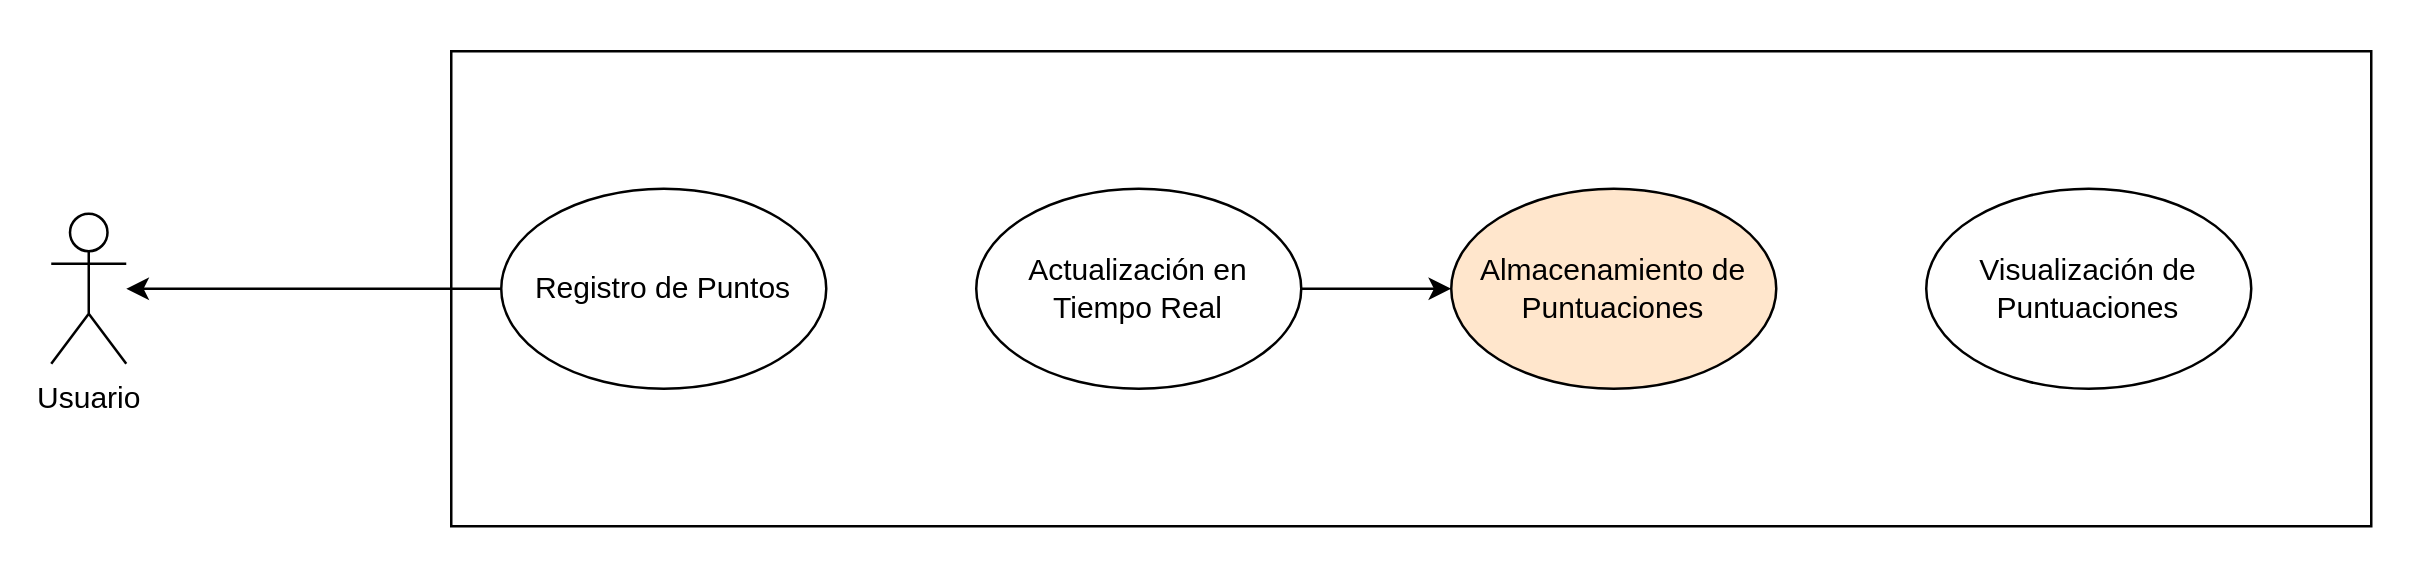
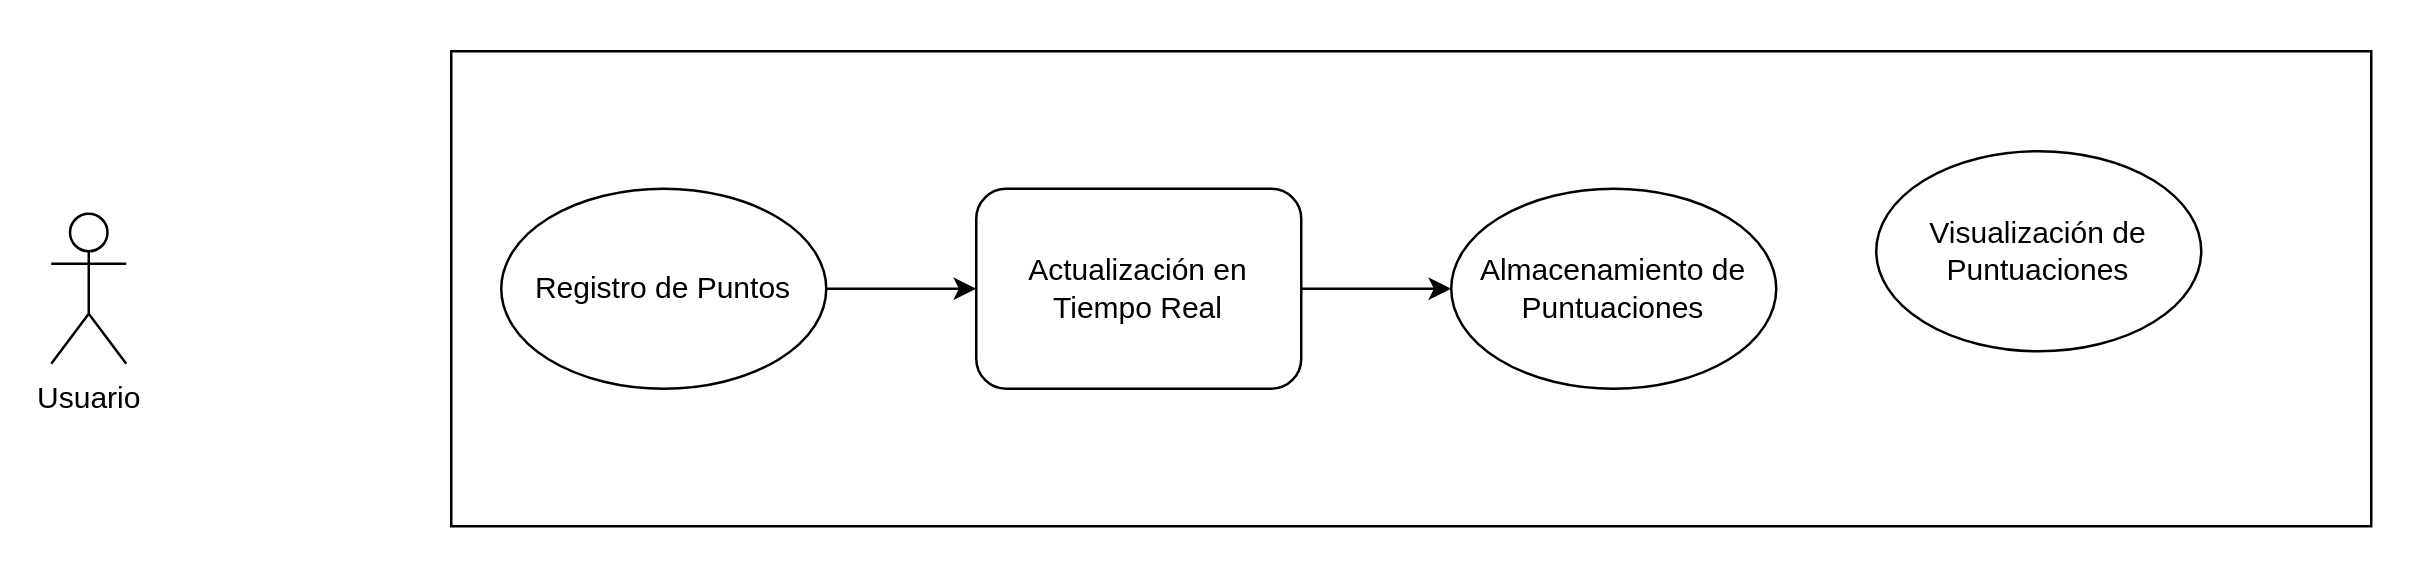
(322, 289) -> (893, 289)
(1139, 289) -> (1139, 289)
(1614, 289) -> (1614, 289)
(2089, 289) -> (2039, 251)
